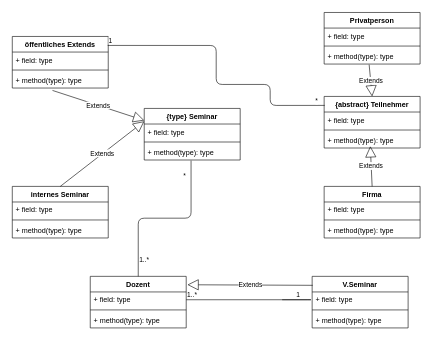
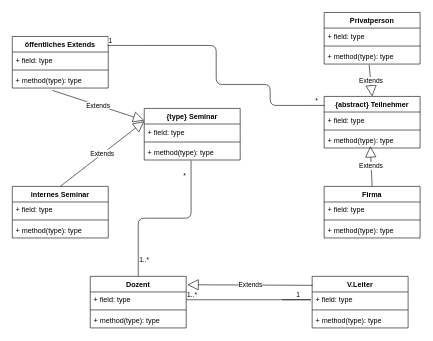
(360, 284) -> (360, 284)
